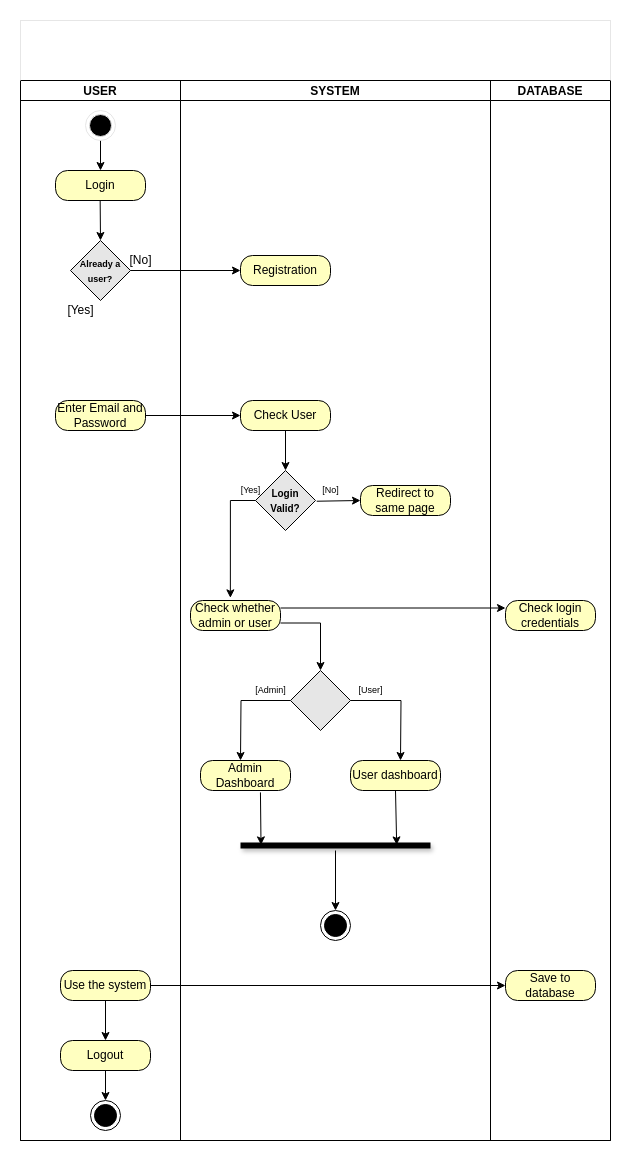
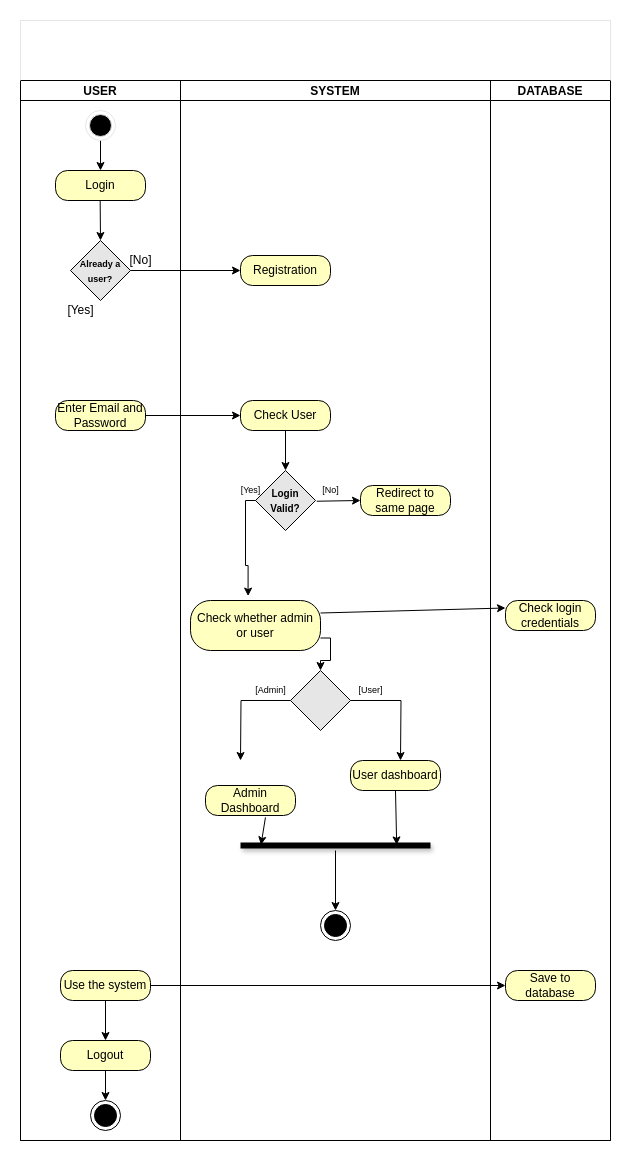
(236, 616) -> (256, 626)
(246, 776) -> (251, 801)
